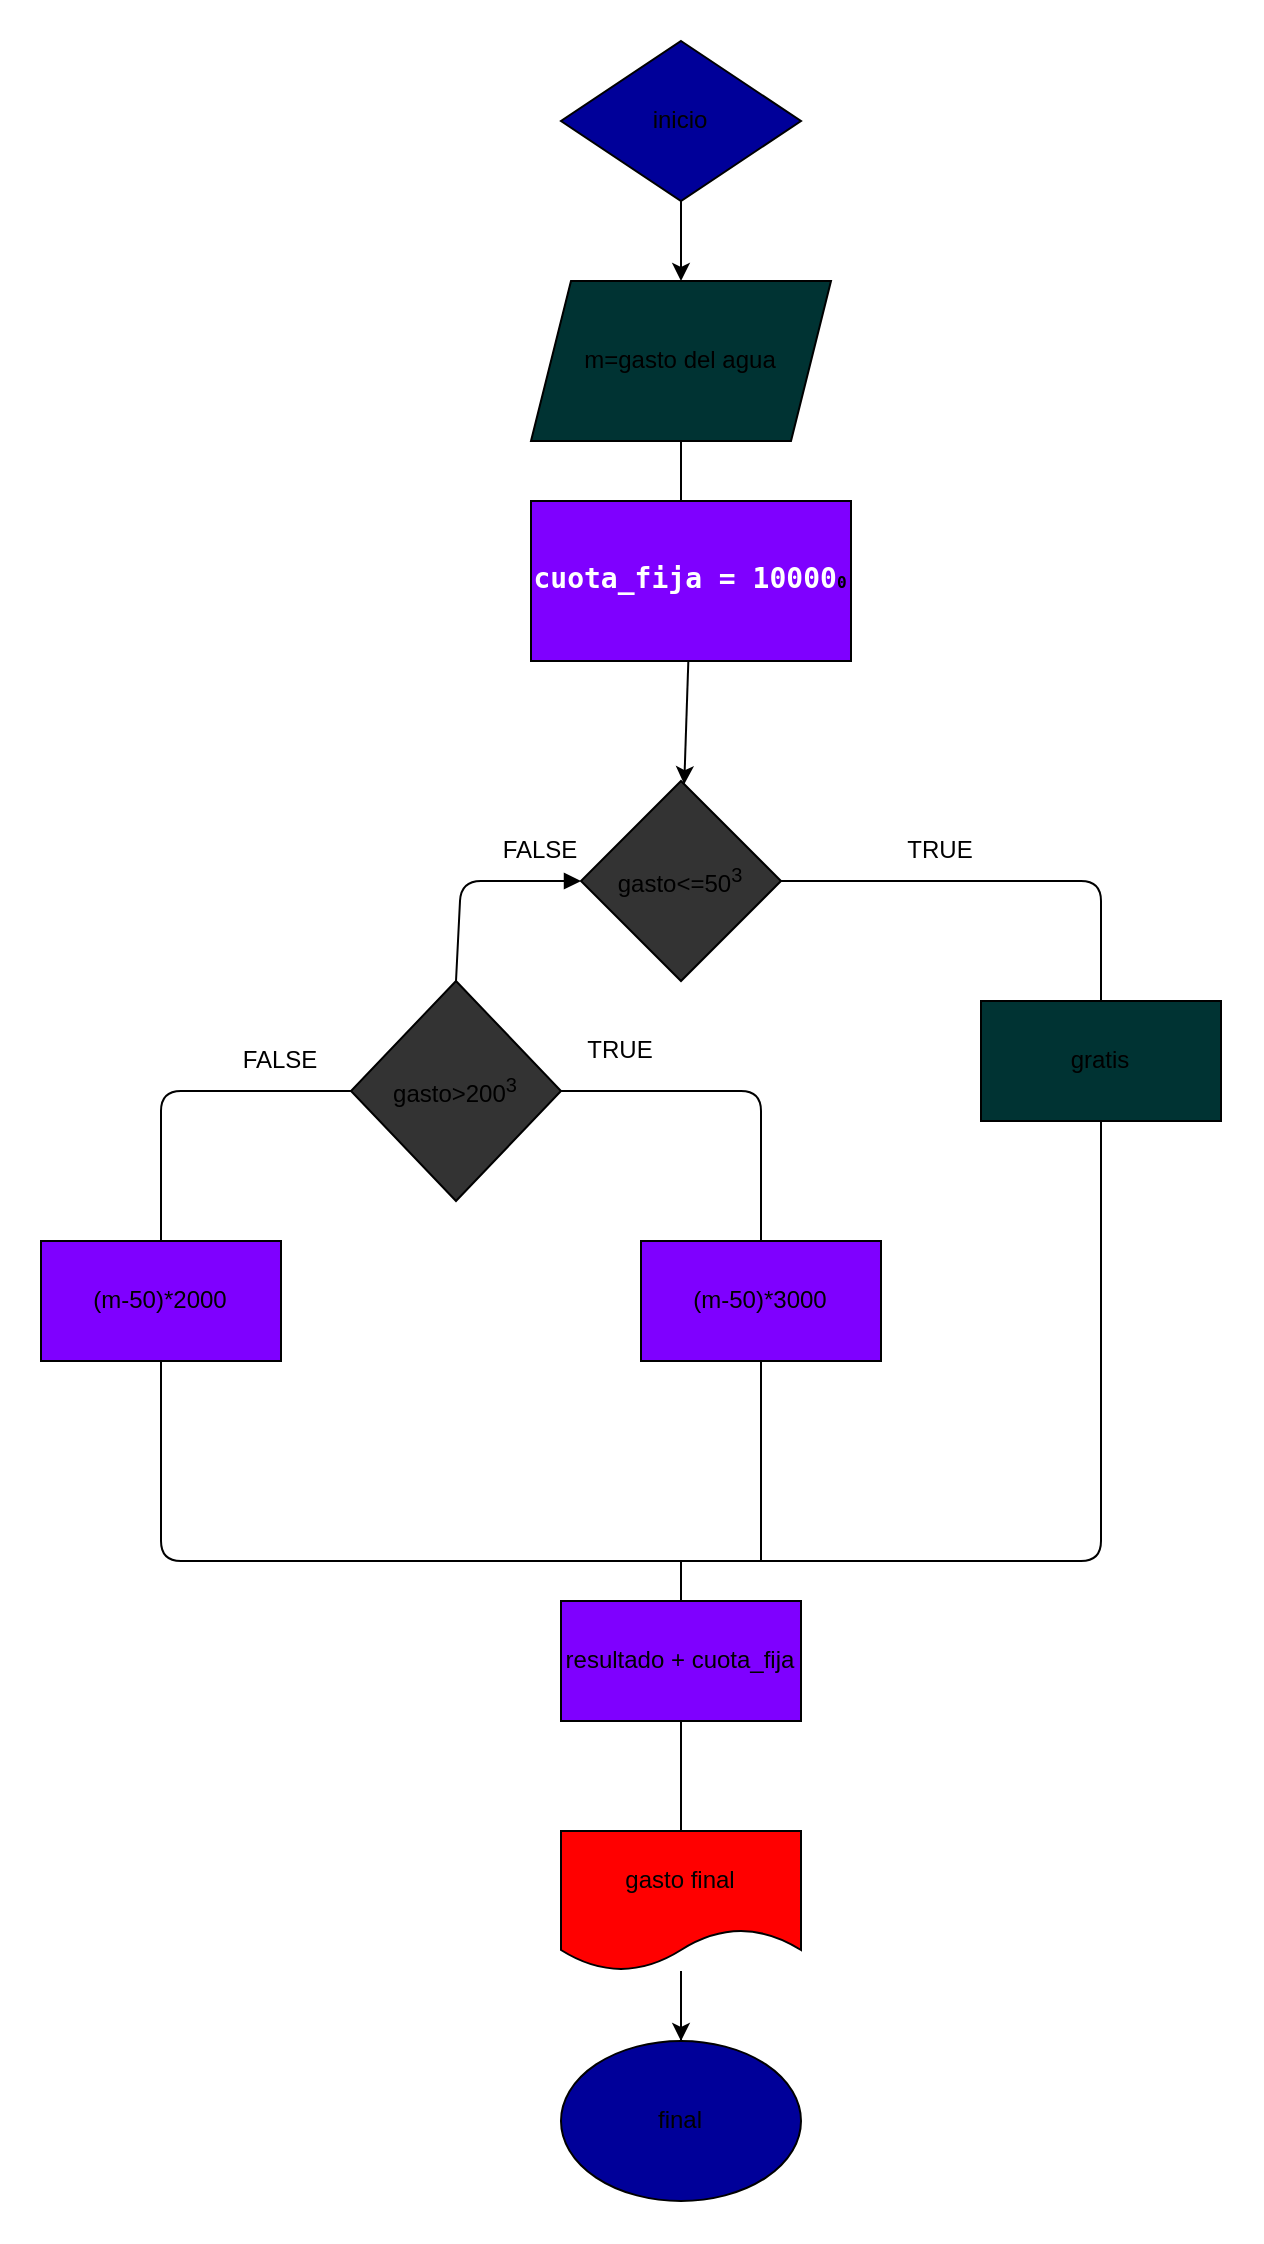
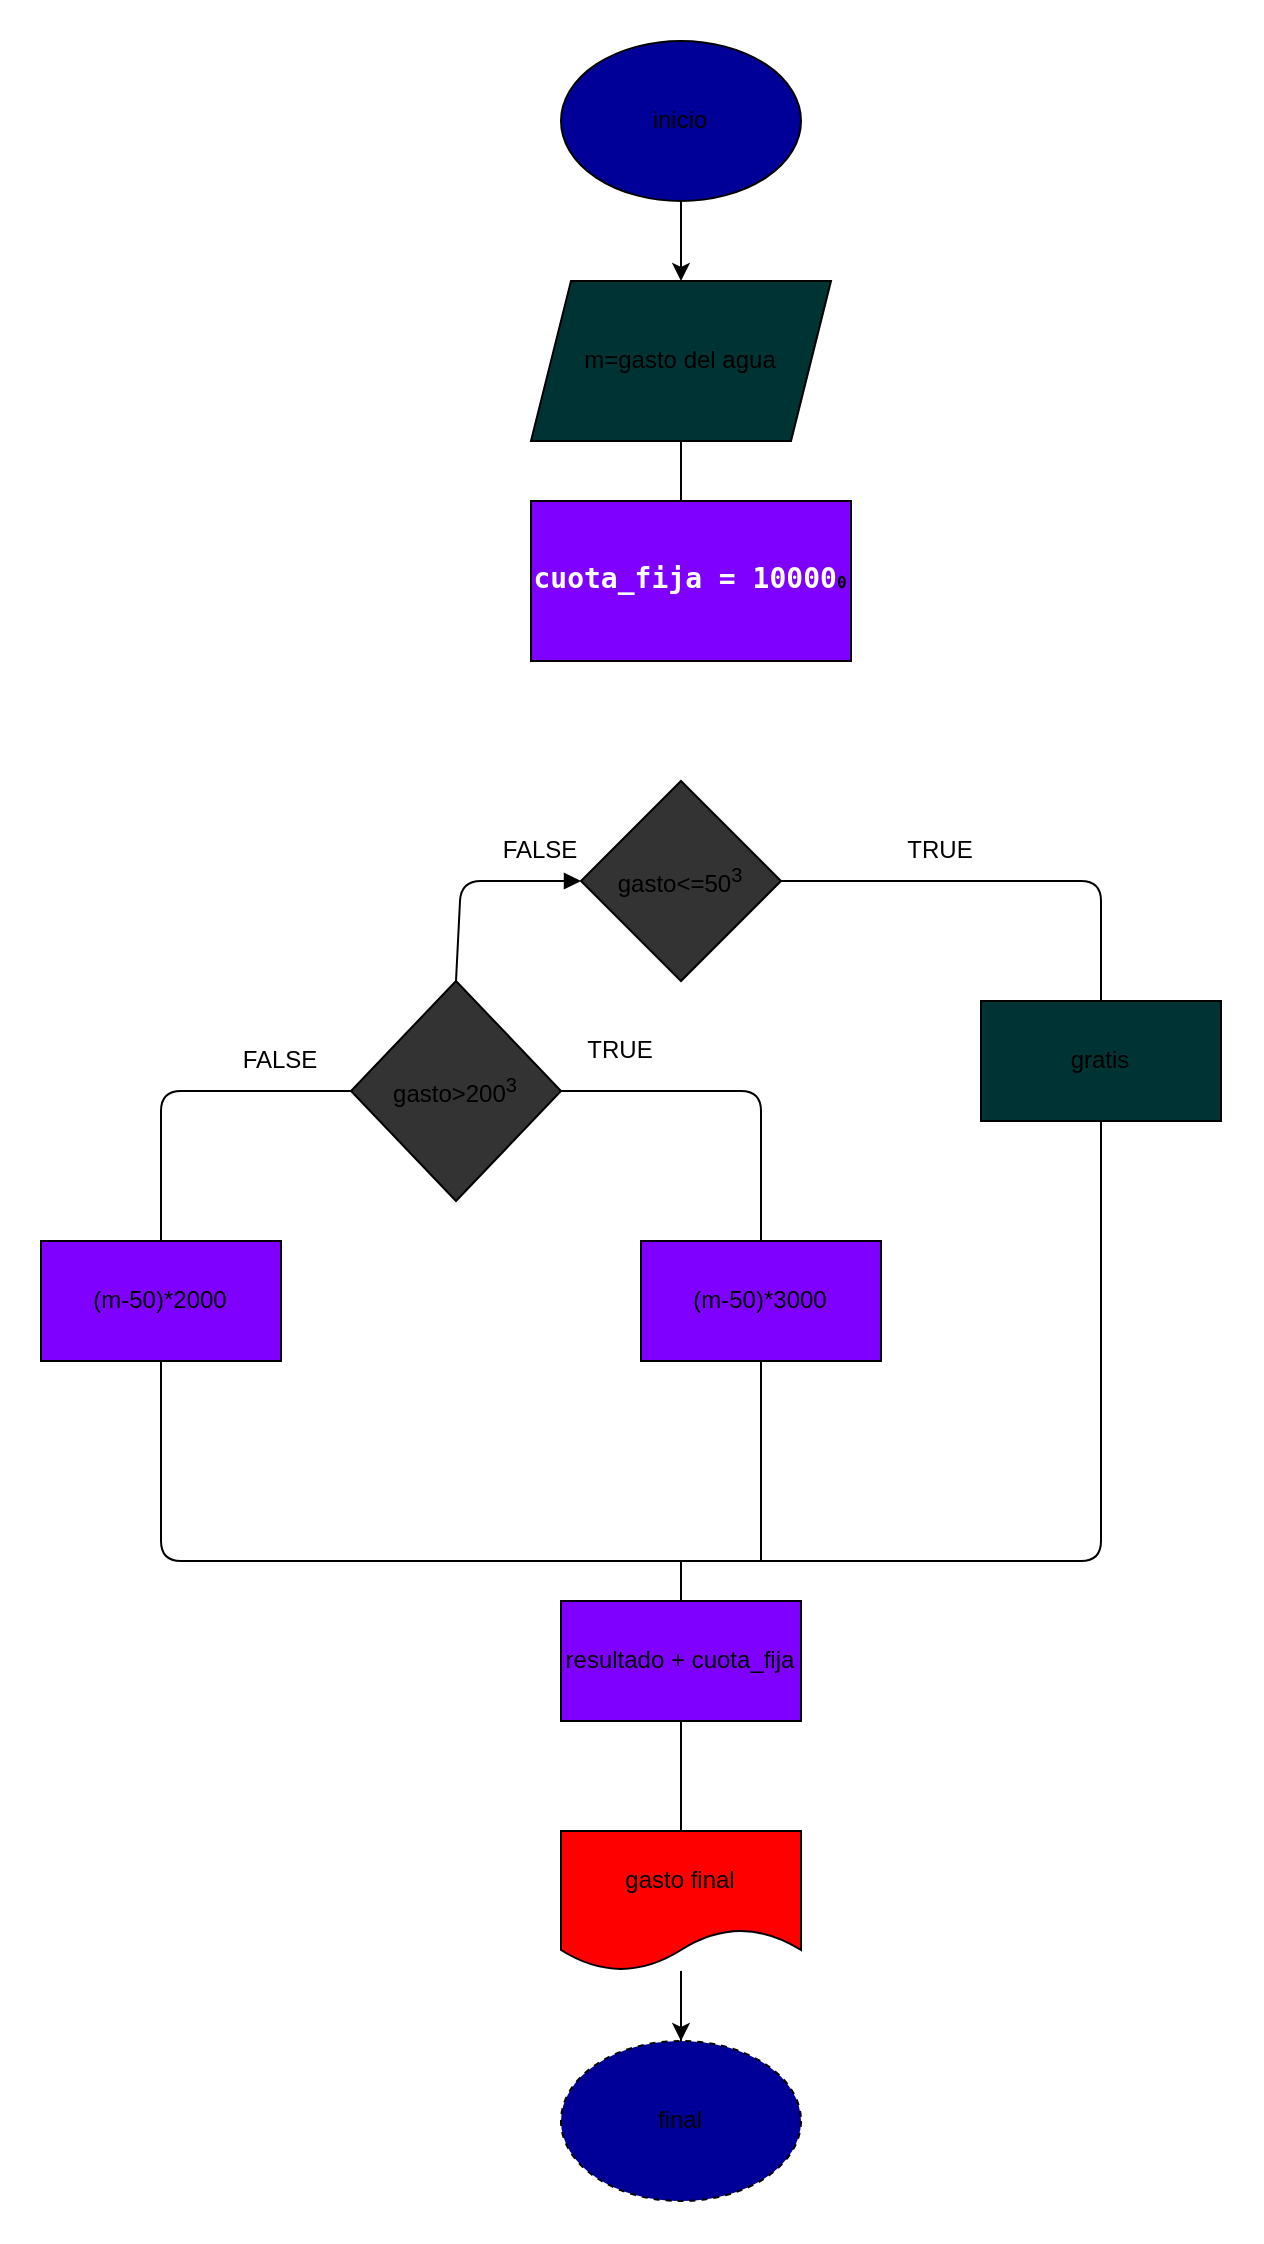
(681, 121) -> (681, 121)
(687, 716) -> none
(681, 2121) -> (681, 2121)
